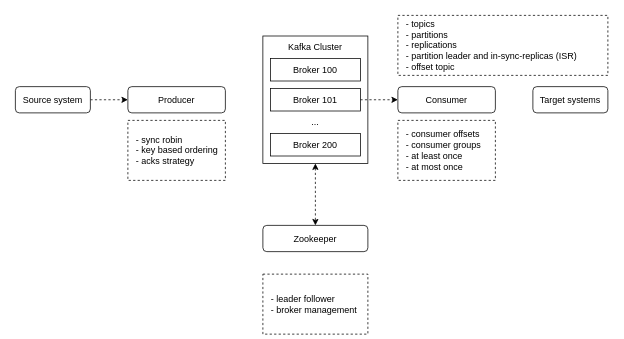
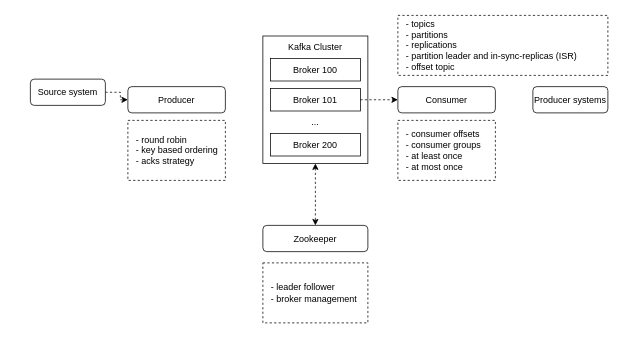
(53, 100) -> (68, 92)
(570, 100) -> (570, 100)
(181, 150) -> (181, 150)
(315, 304) -> (315, 293)
